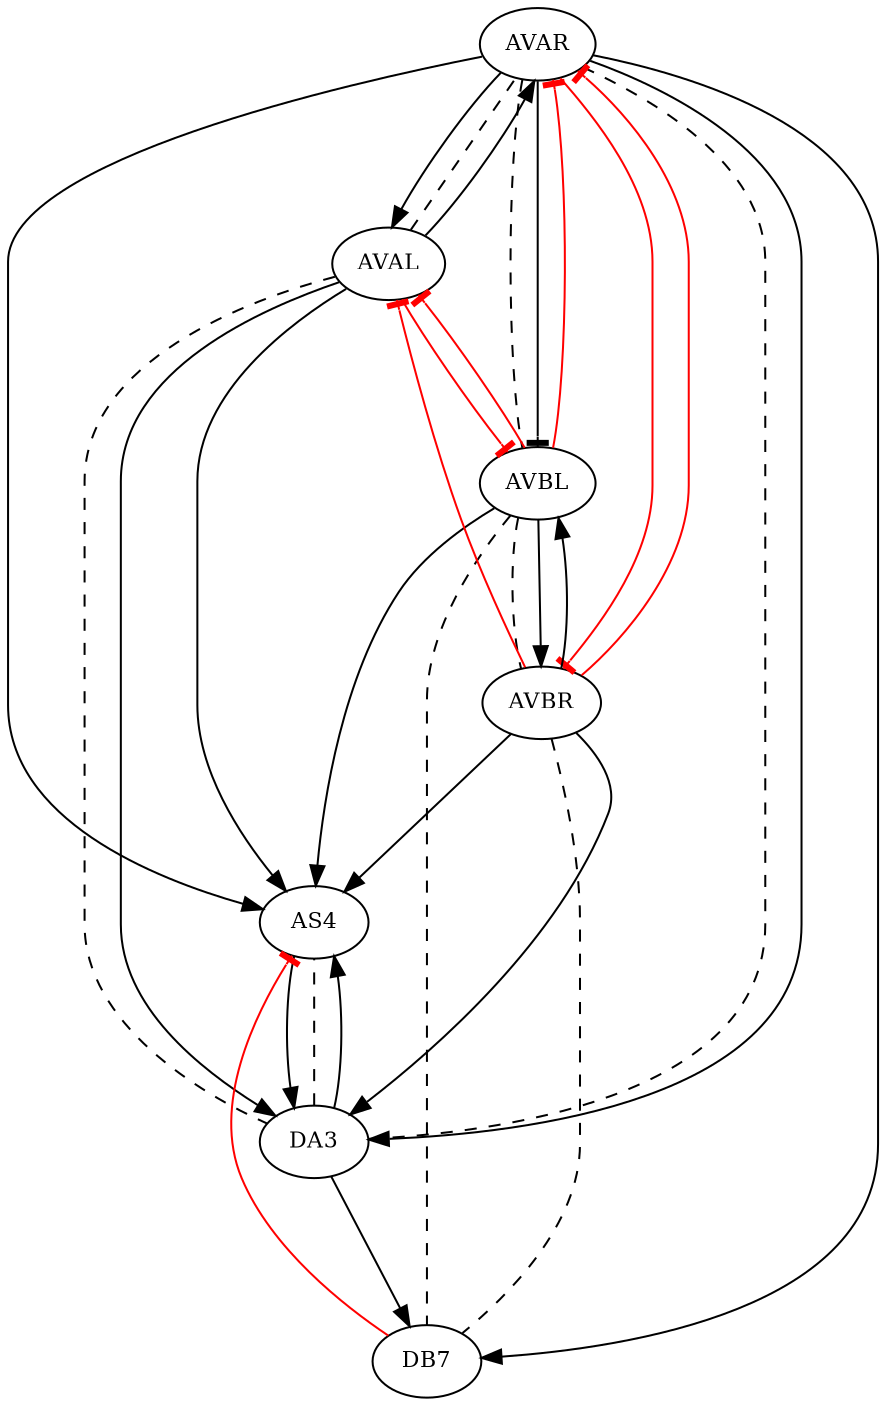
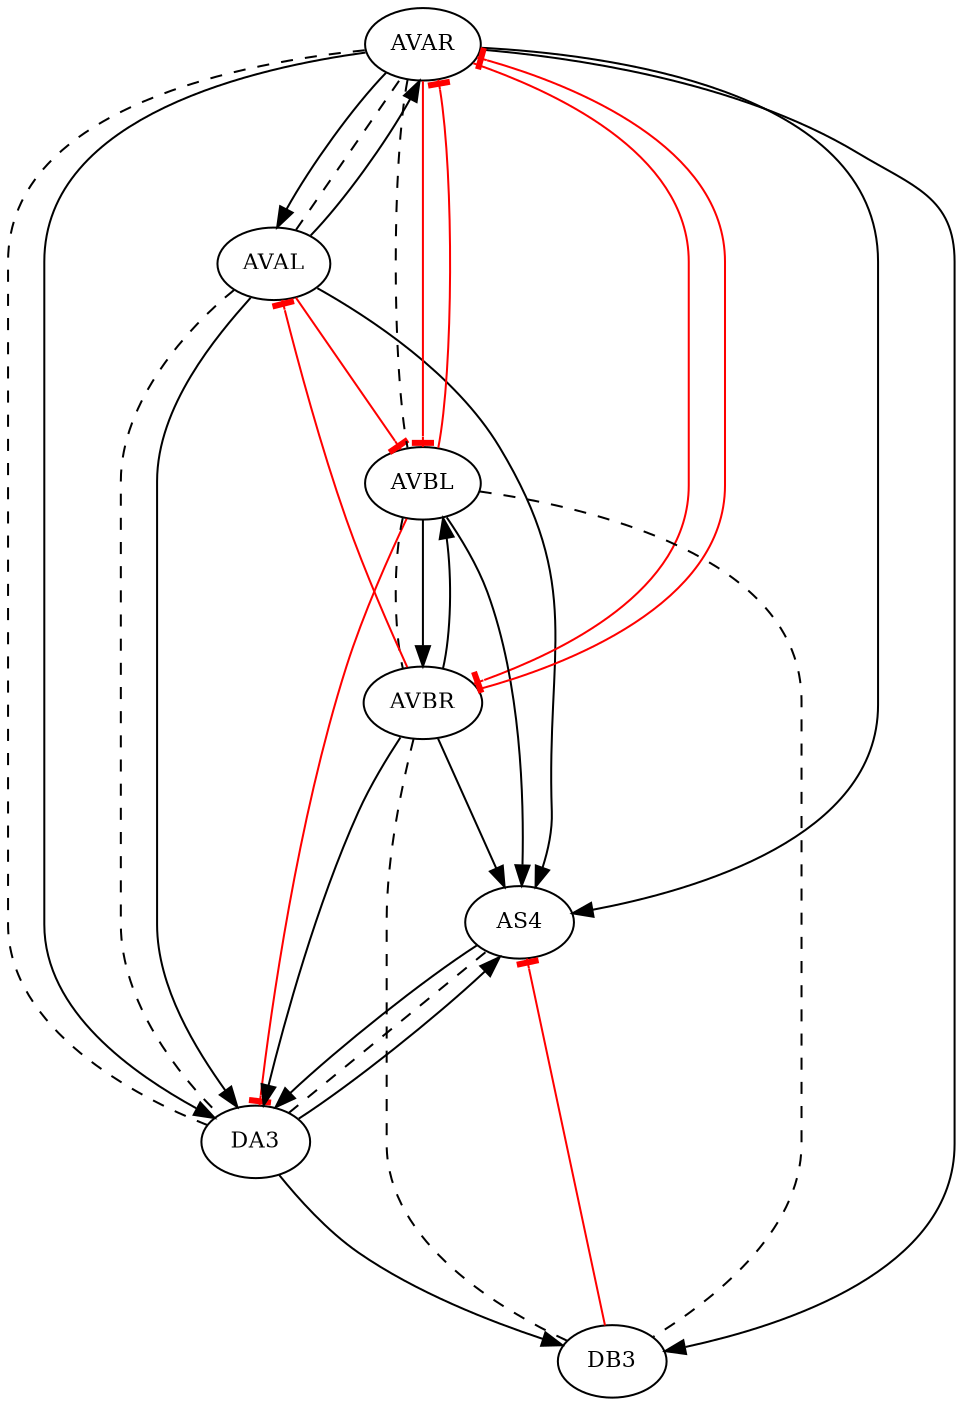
(538, 259) -> (423, 259)
(477, 374) -> (311, 801)
(427, 1361) -> (612, 1361)
